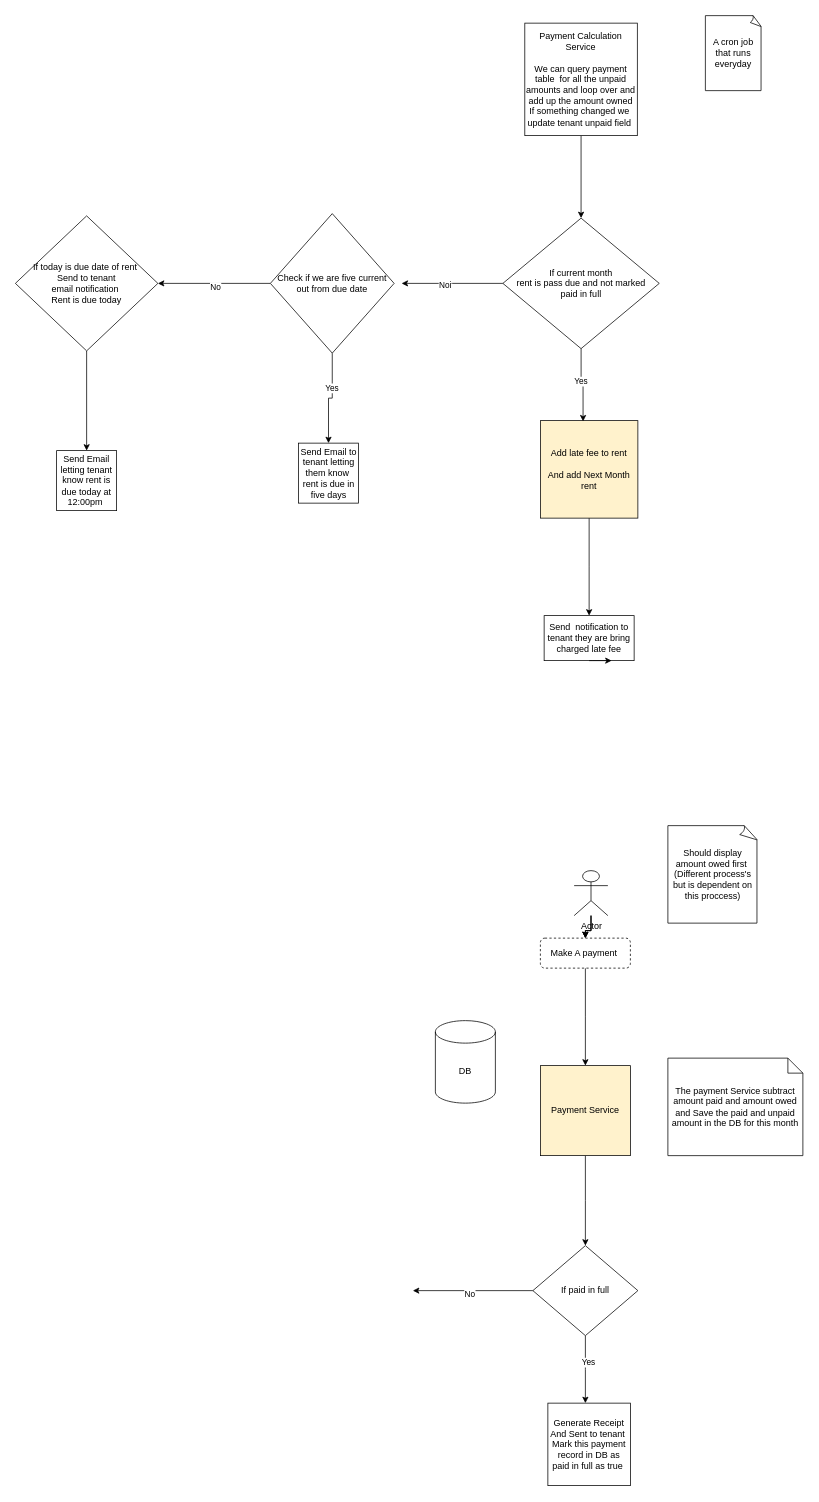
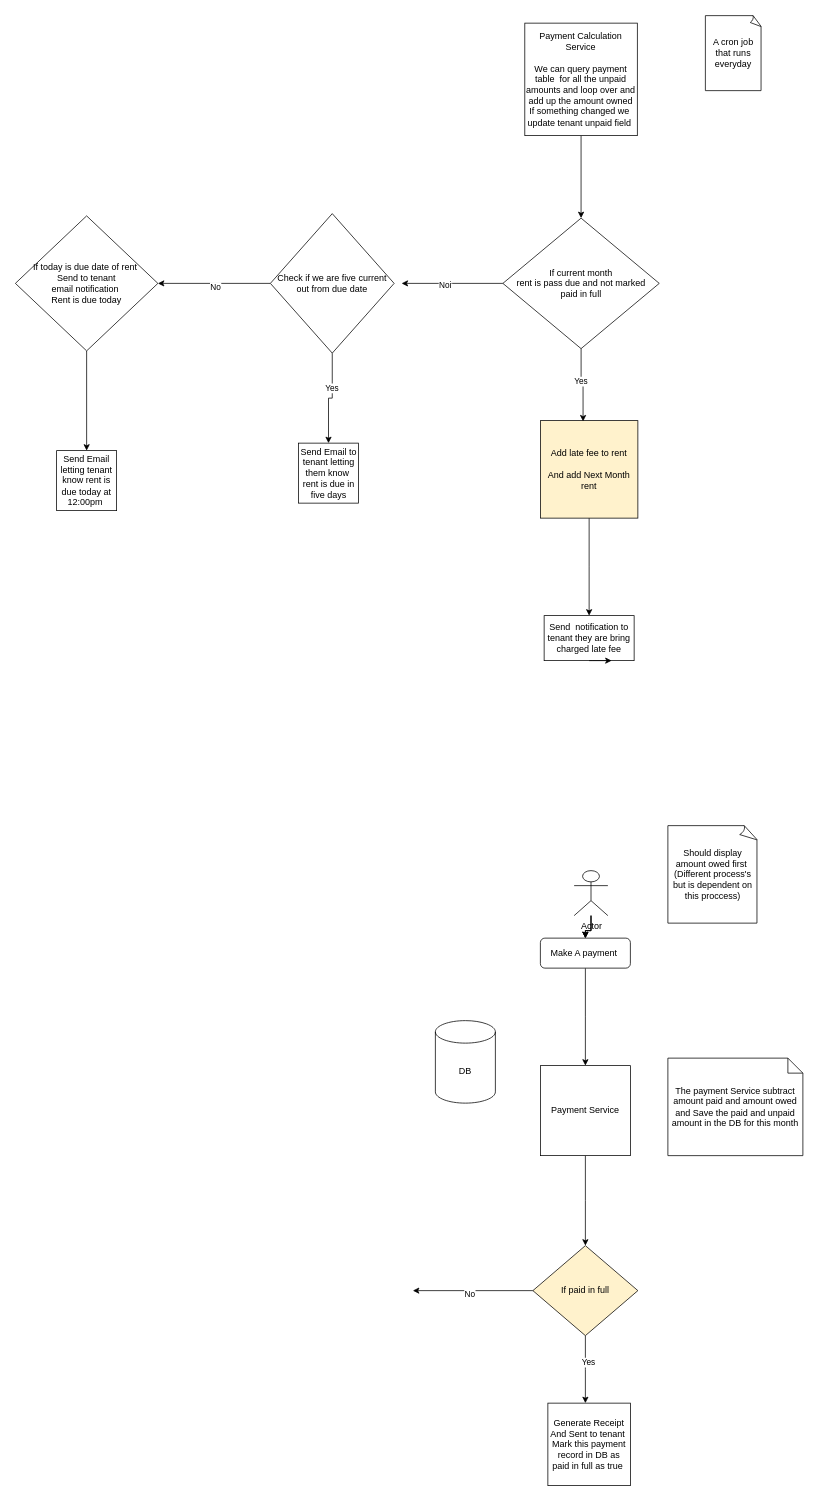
(585, 953) -> (585, 953)
(585, 1110) -> (585, 1110)
(585, 1290) -> (585, 1290)
